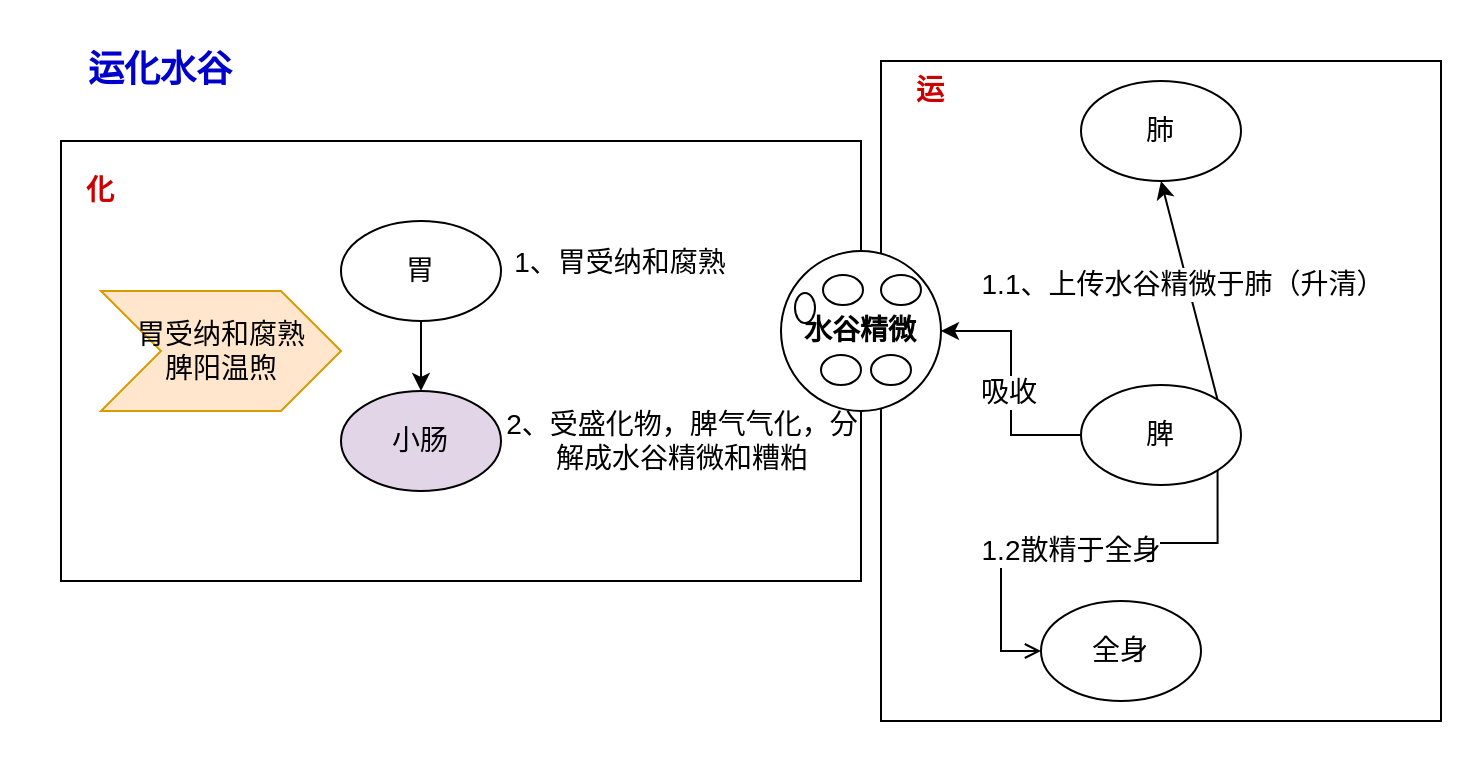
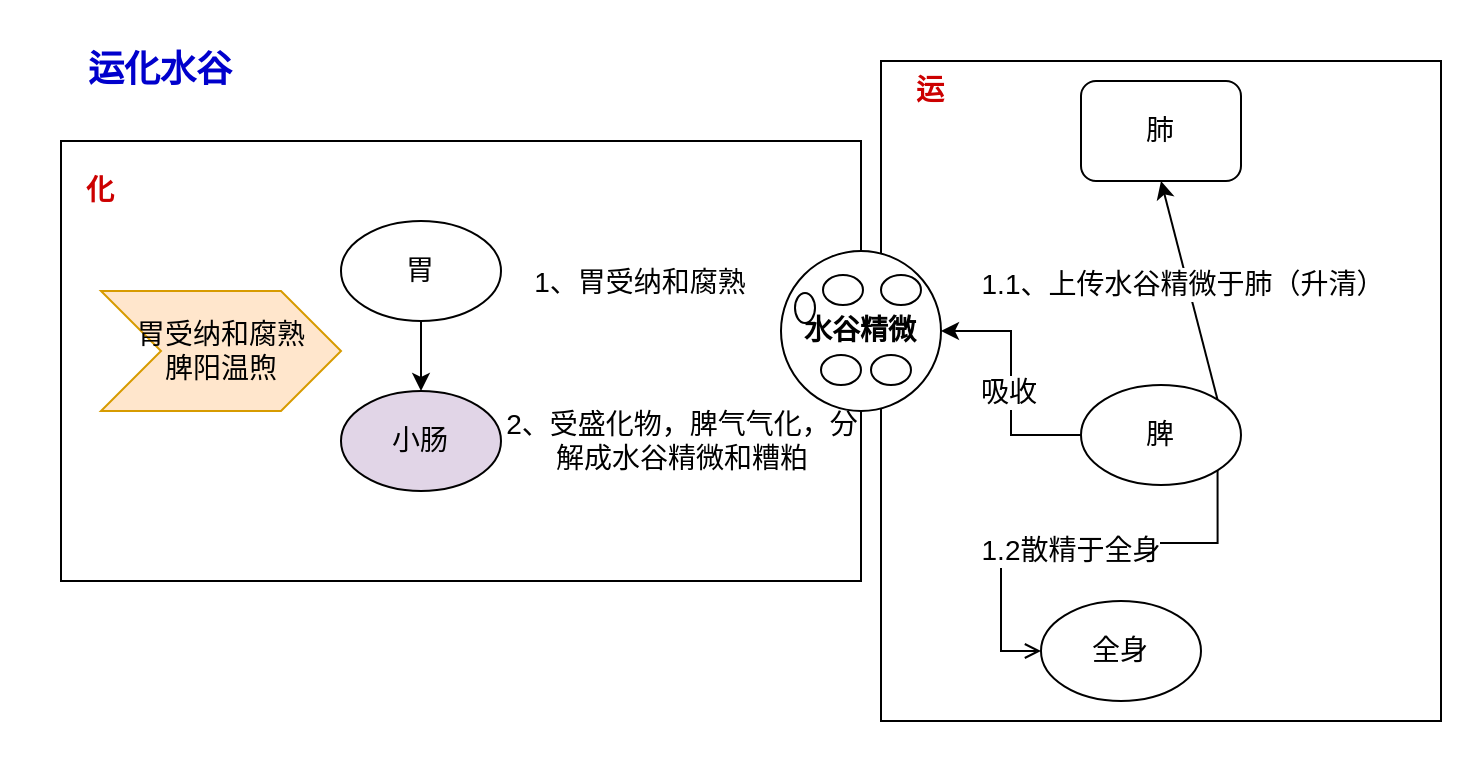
(1161, 131) -> (1161, 131)
(621, 263) -> (641, 283)
